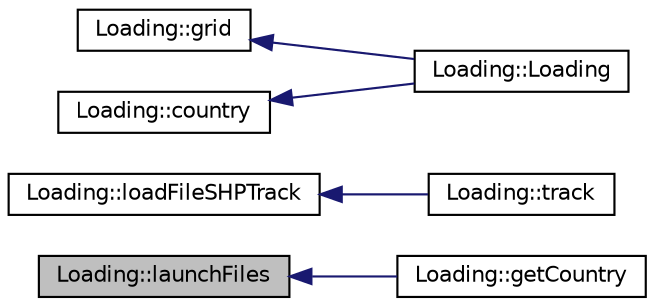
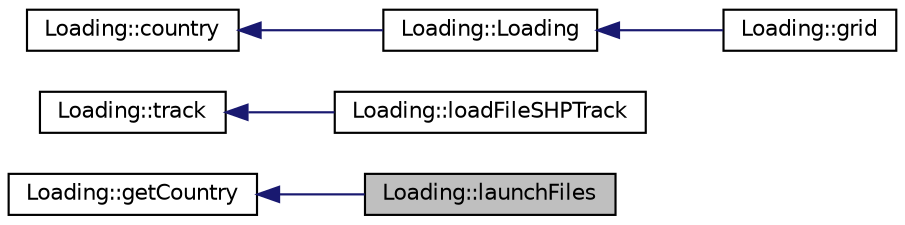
(343, 51) -> (671, 30)
(385, 194) -> (291, 112)
(355, 276) -> (322, 194)
